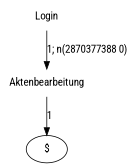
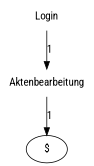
(87, 50) -> (49, 50)
